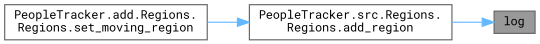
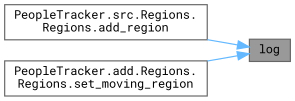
(222, 22) -> (222, 58)
